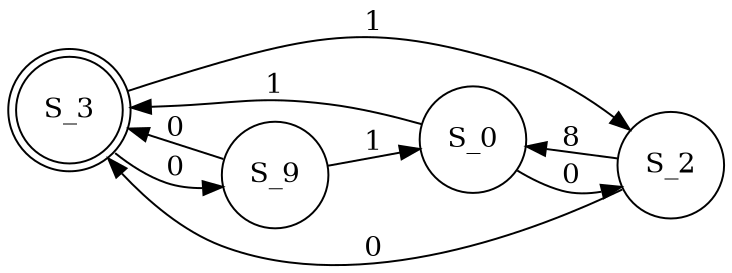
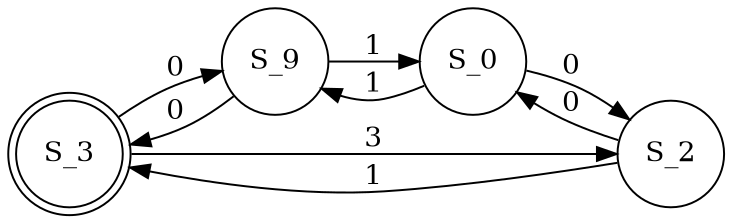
(374, 23) -> (374, 139)
(287, 101) -> (383, 99)
(572, 139) -> (572, 104)
(374, 249) -> (374, 177)
